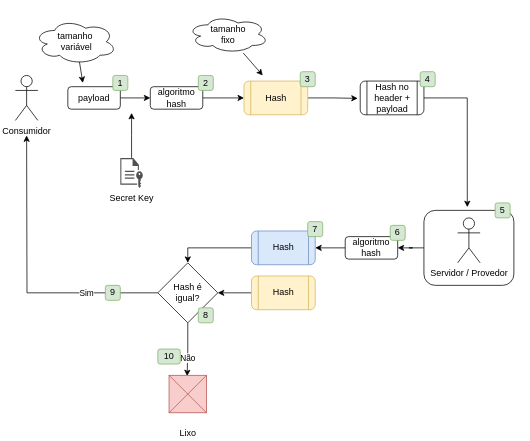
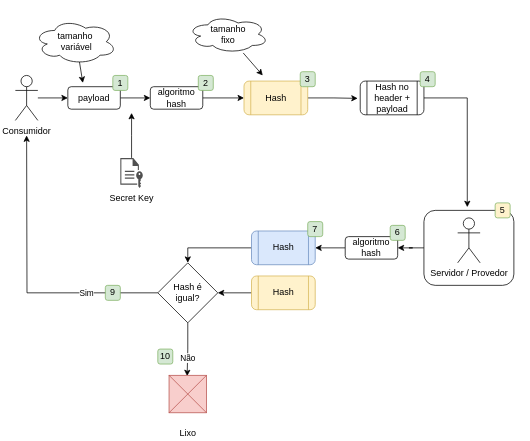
none -> (61, 98)
(503, 210) -> (503, 210)
(206, 315) -> none
(169, 357) -> (165, 357)
